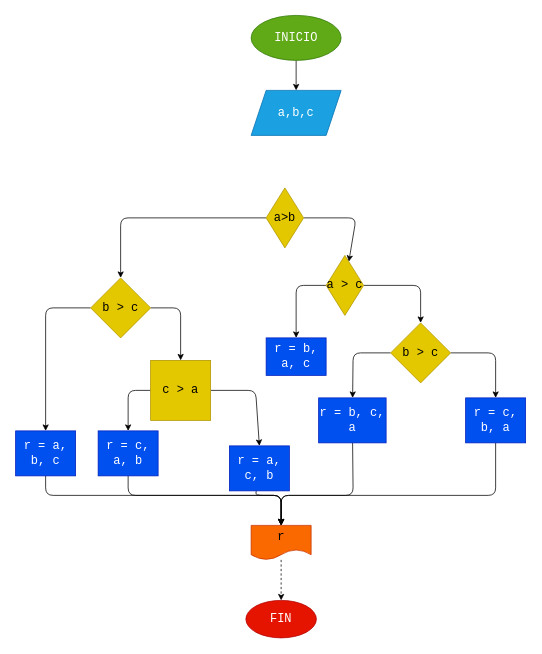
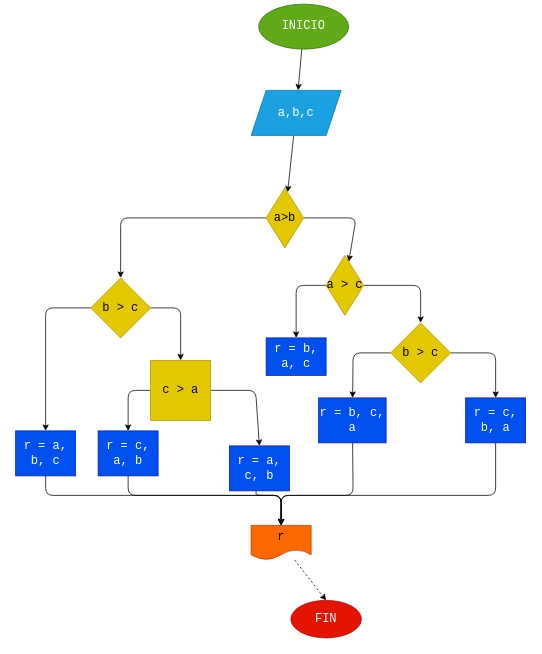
(296, 38) -> (303, 27)
none -> (291, 161)
(281, 619) -> (326, 619)
